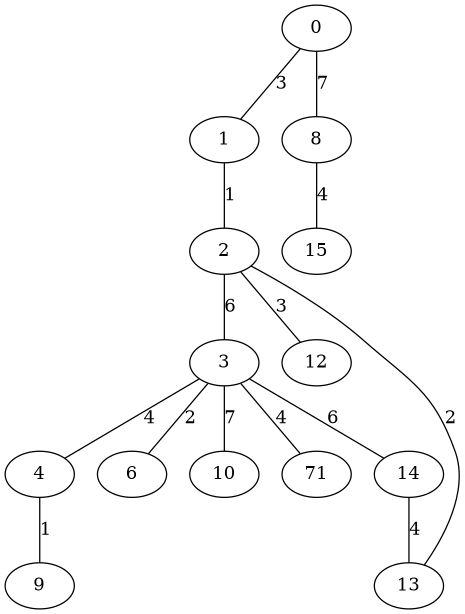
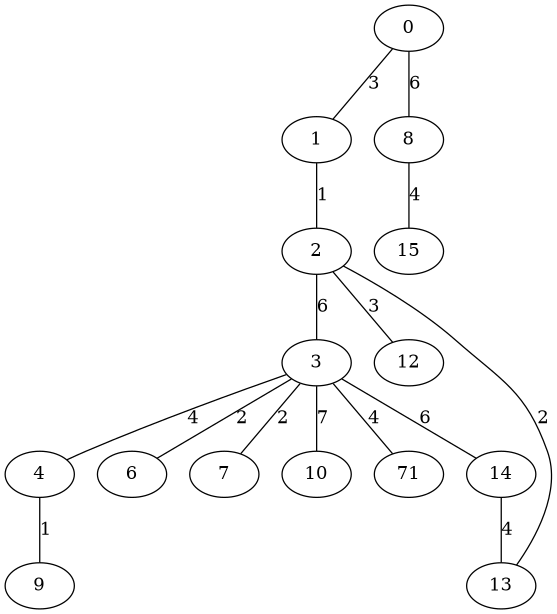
(323, 84) -> (415, 84)
none -> (224, 474)
